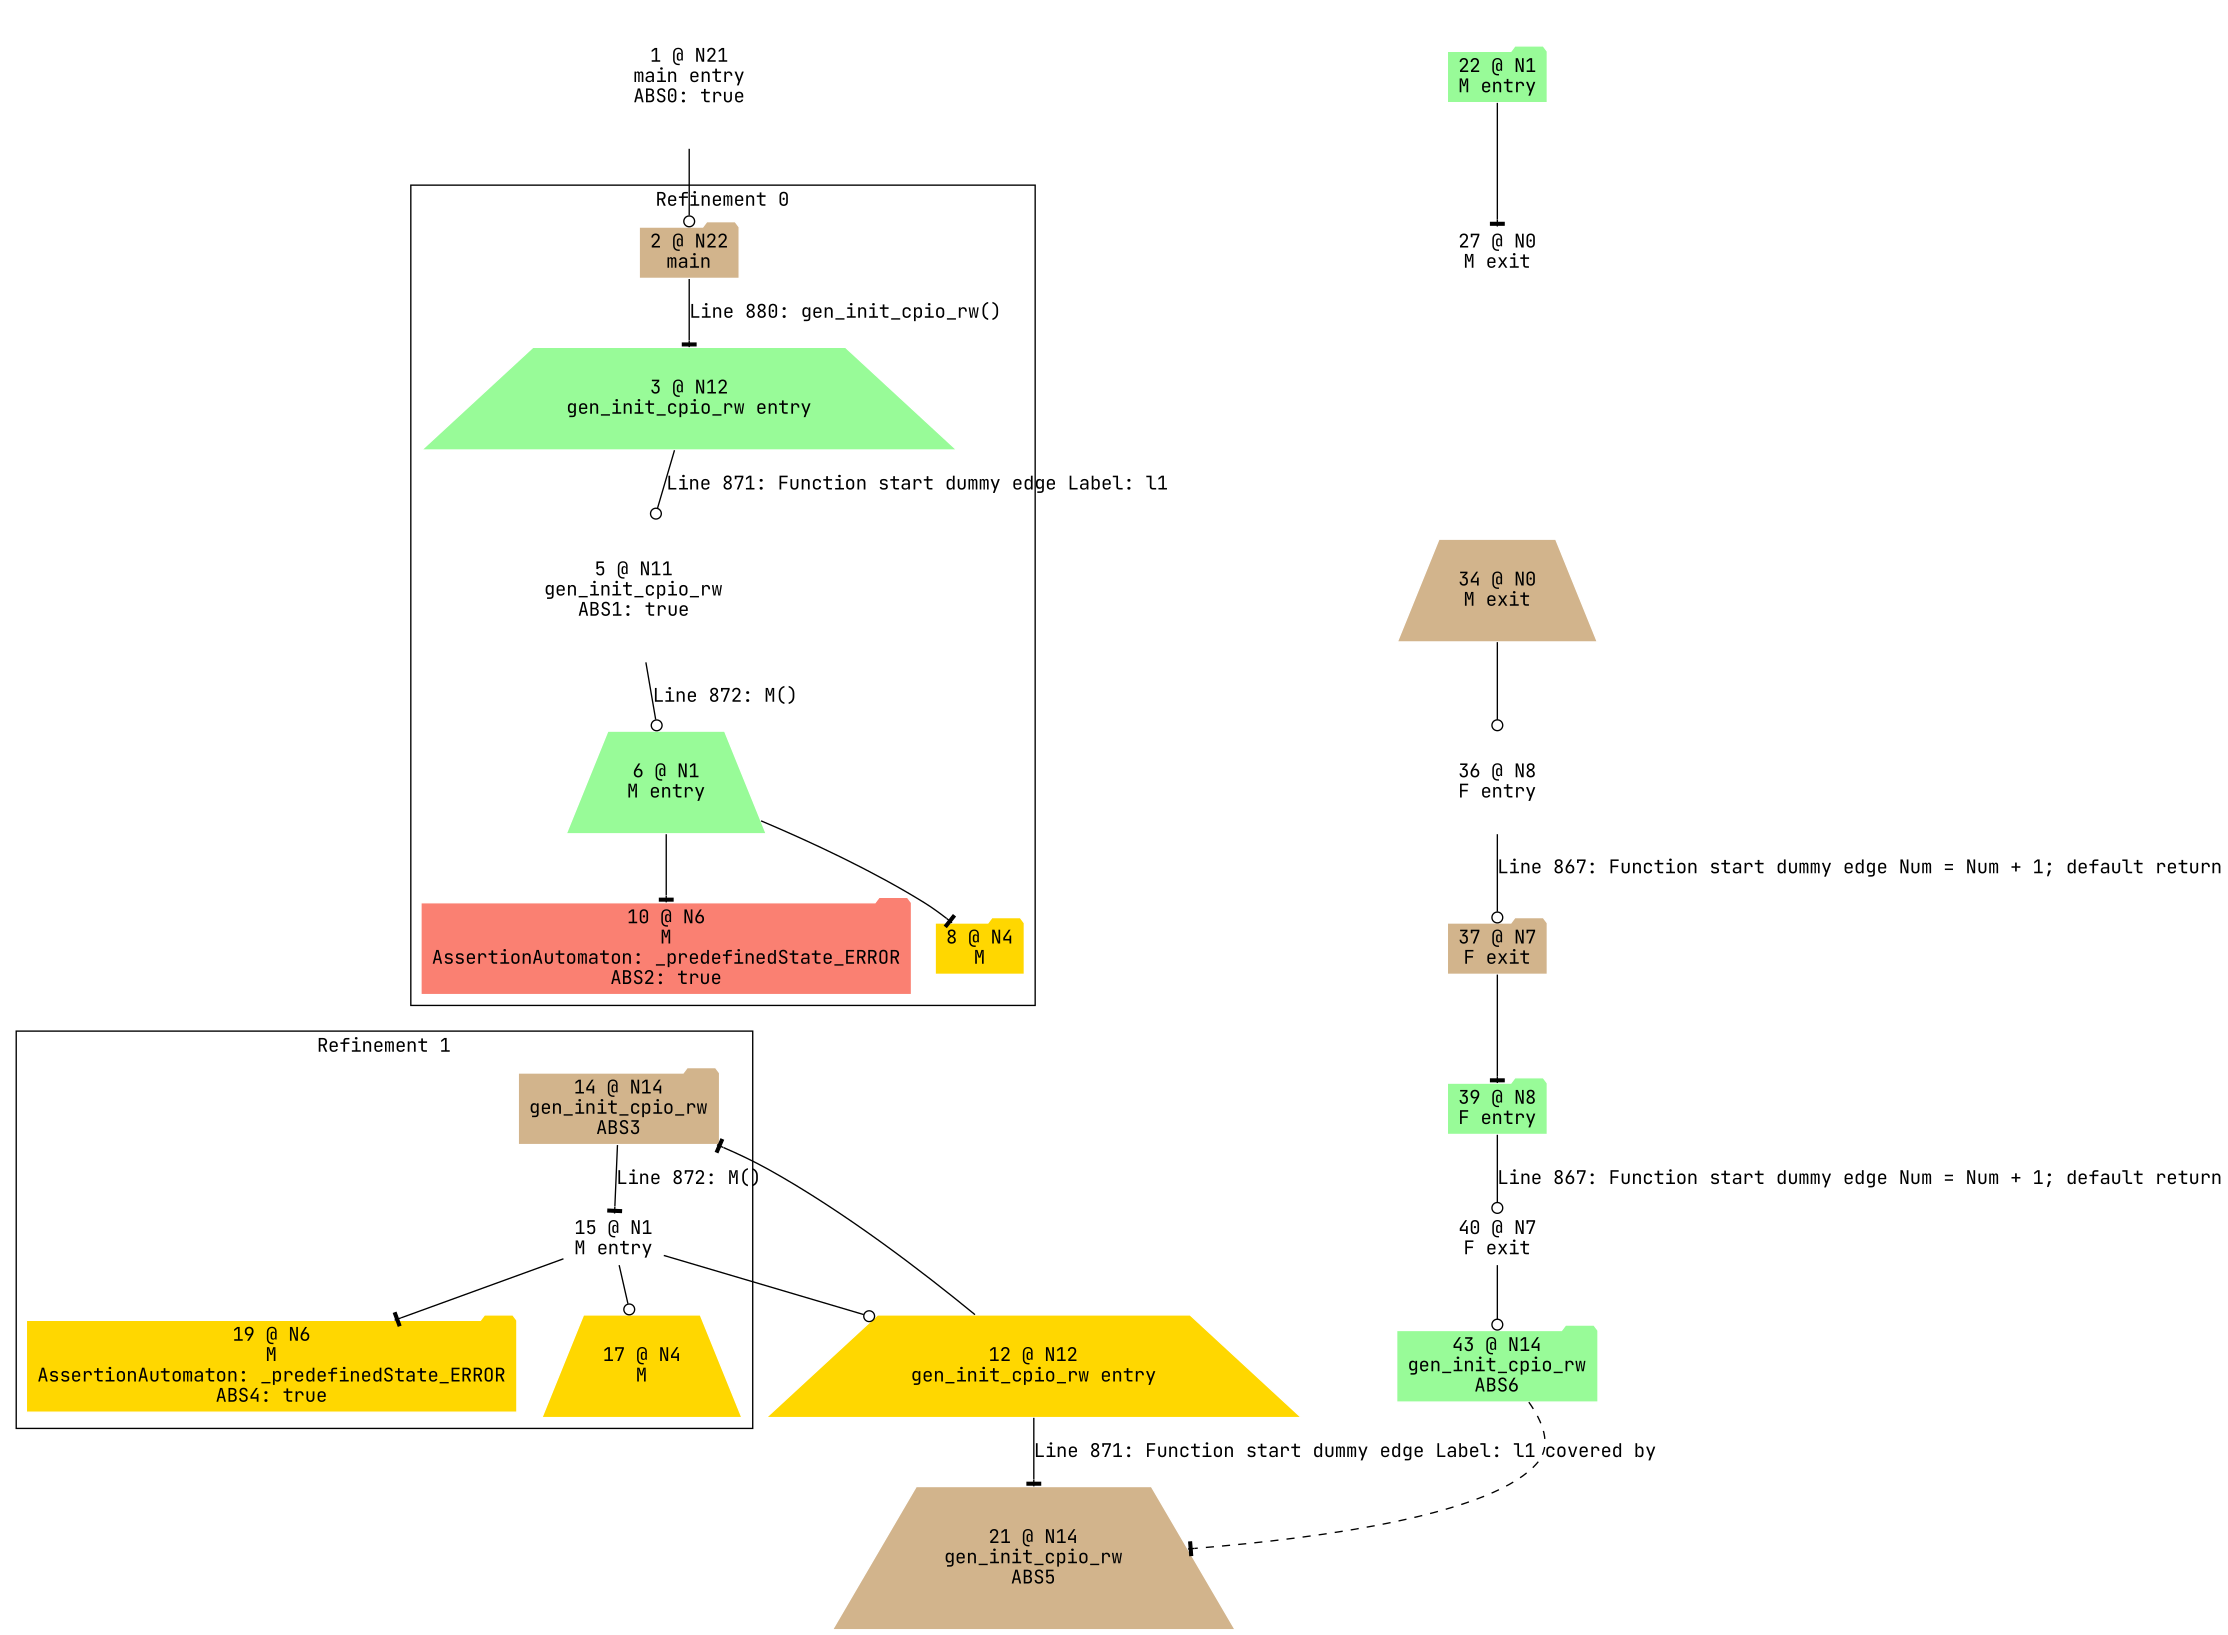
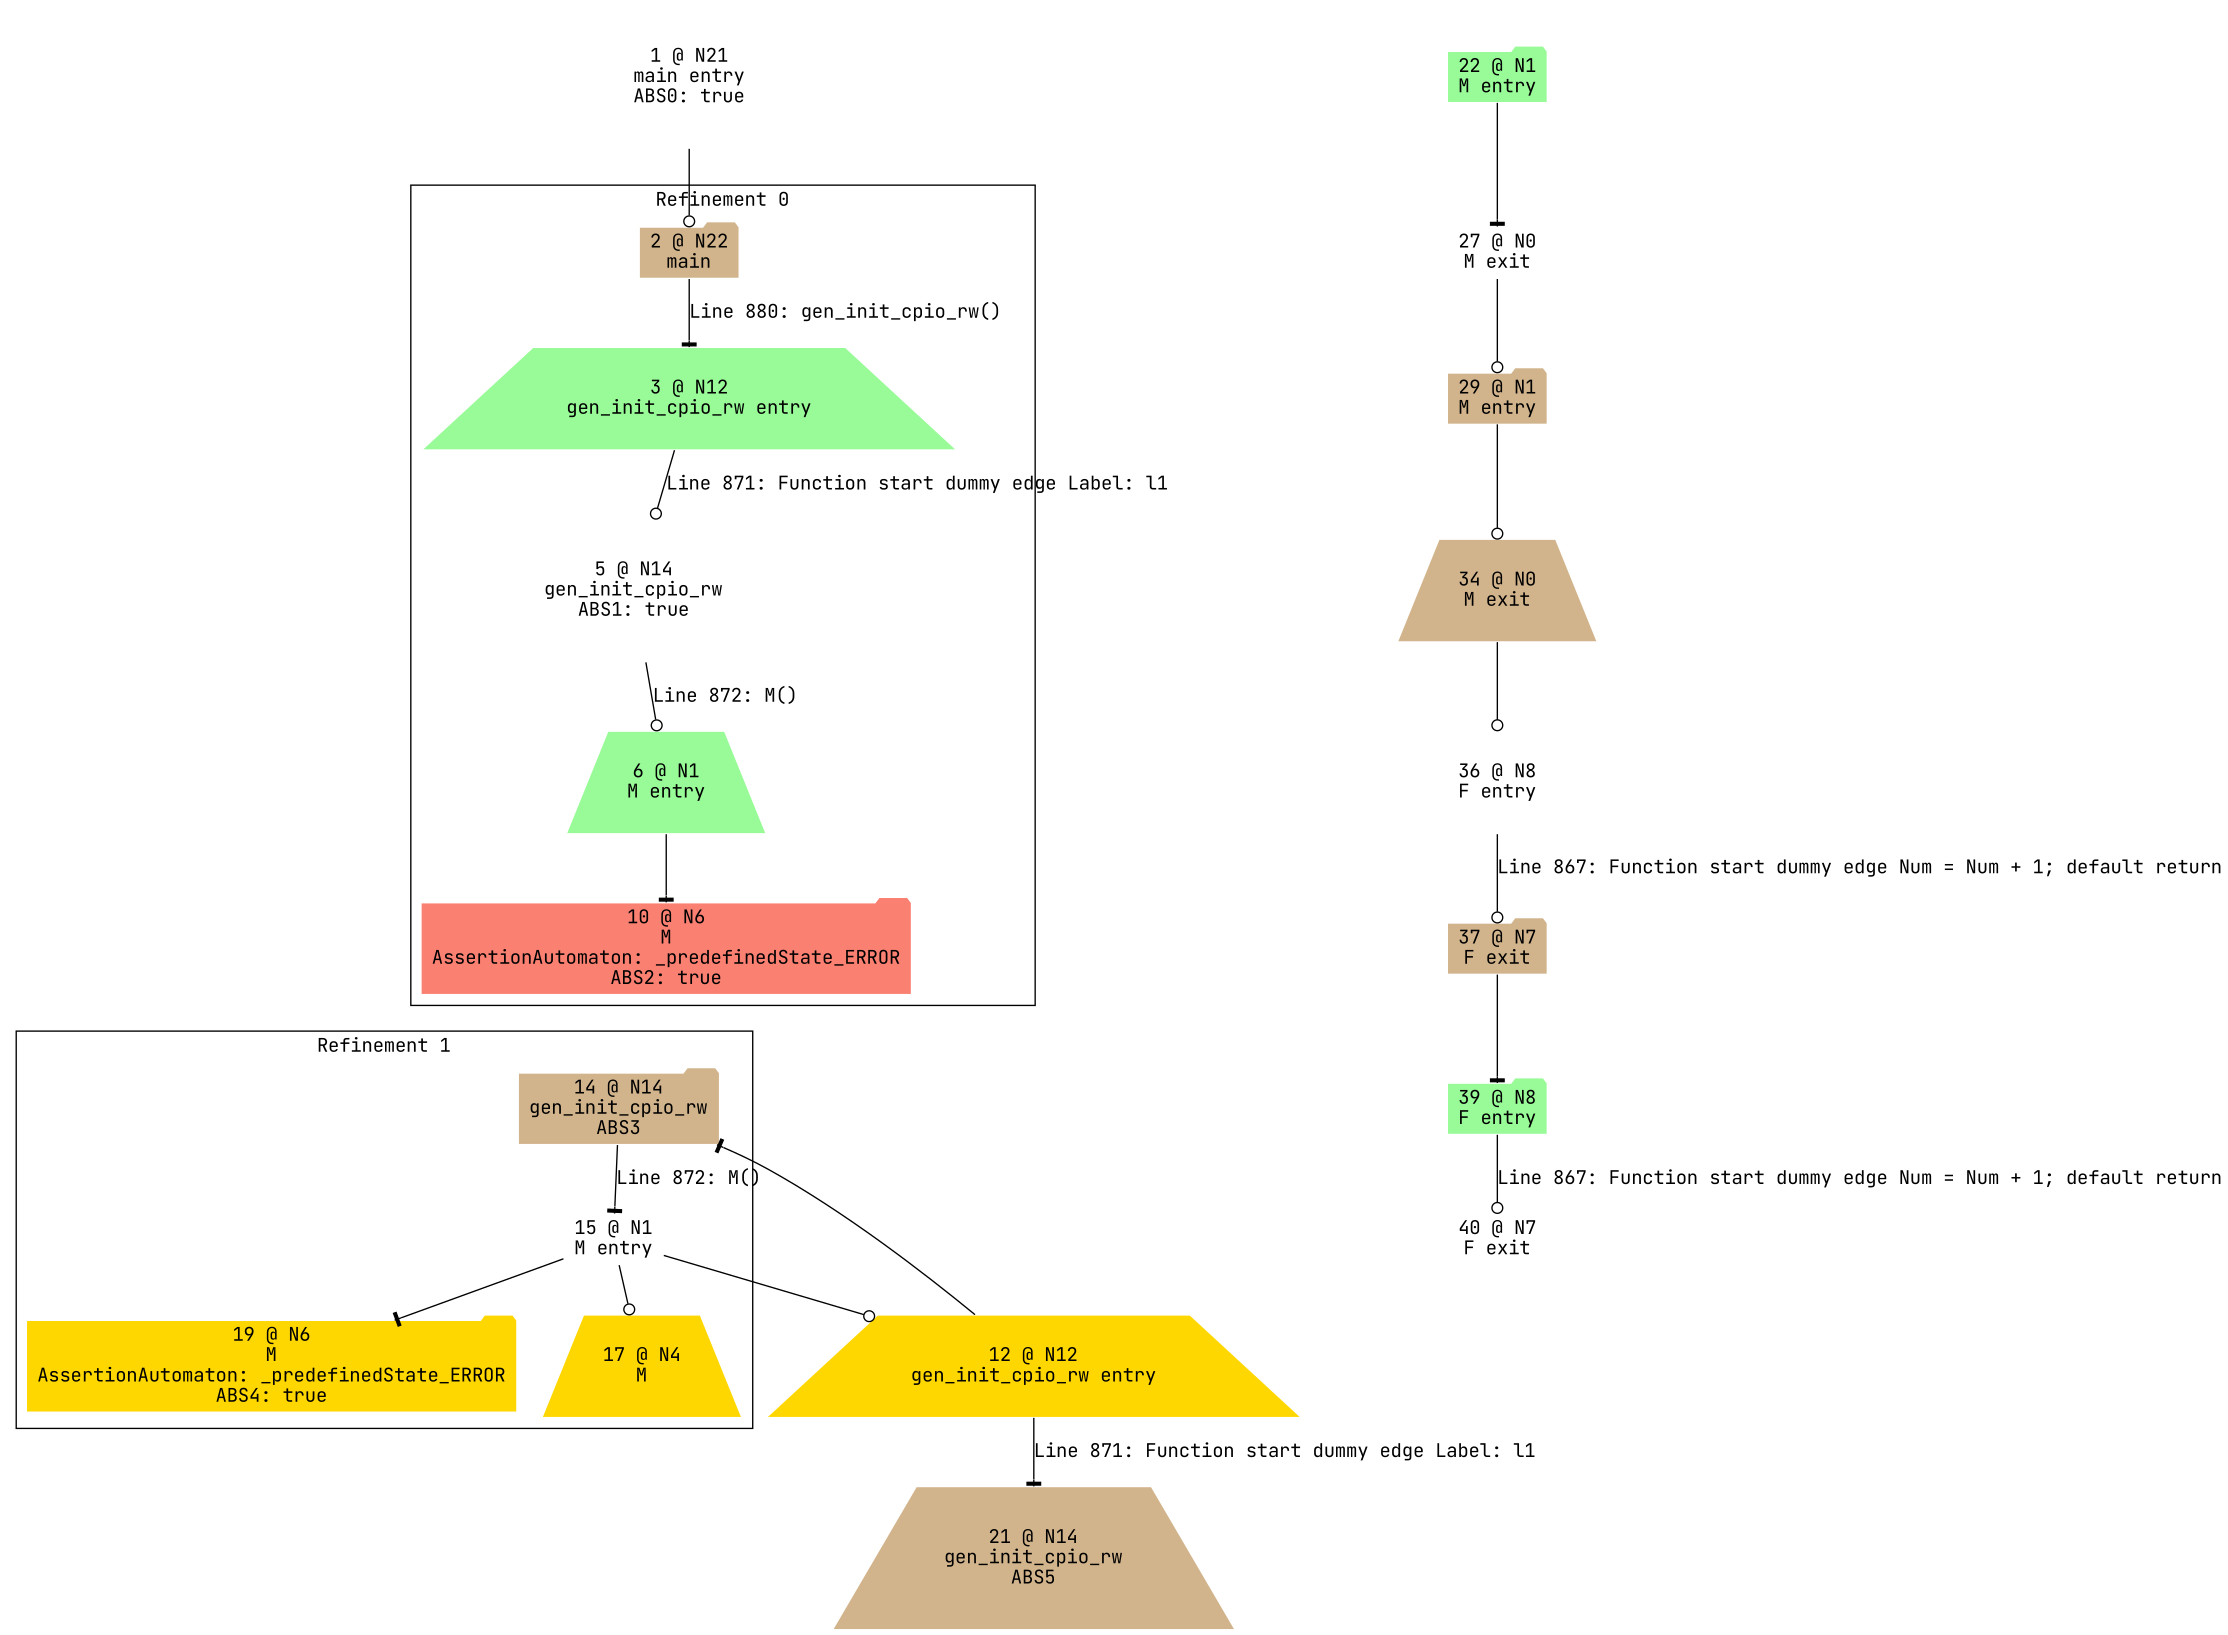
none -> (1497, 399)
(634, 591) -> (634, 591)
(980, 949) -> none
(1497, 1366) -> none
